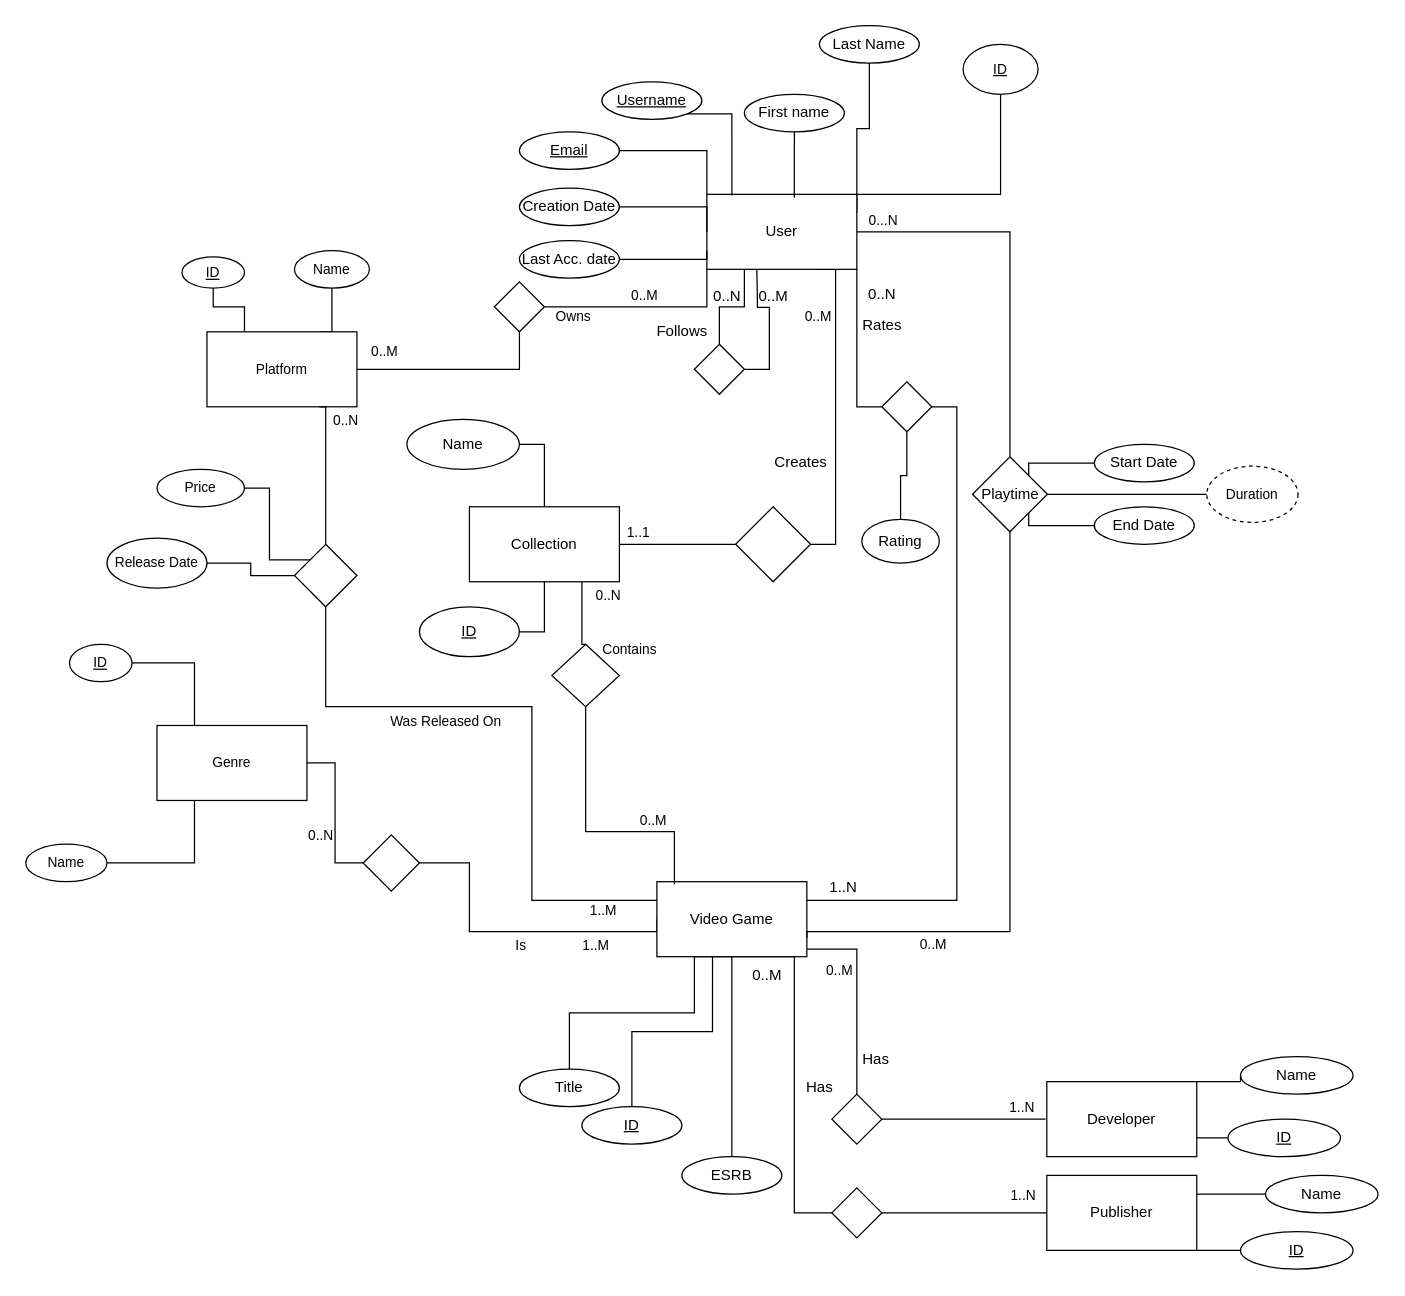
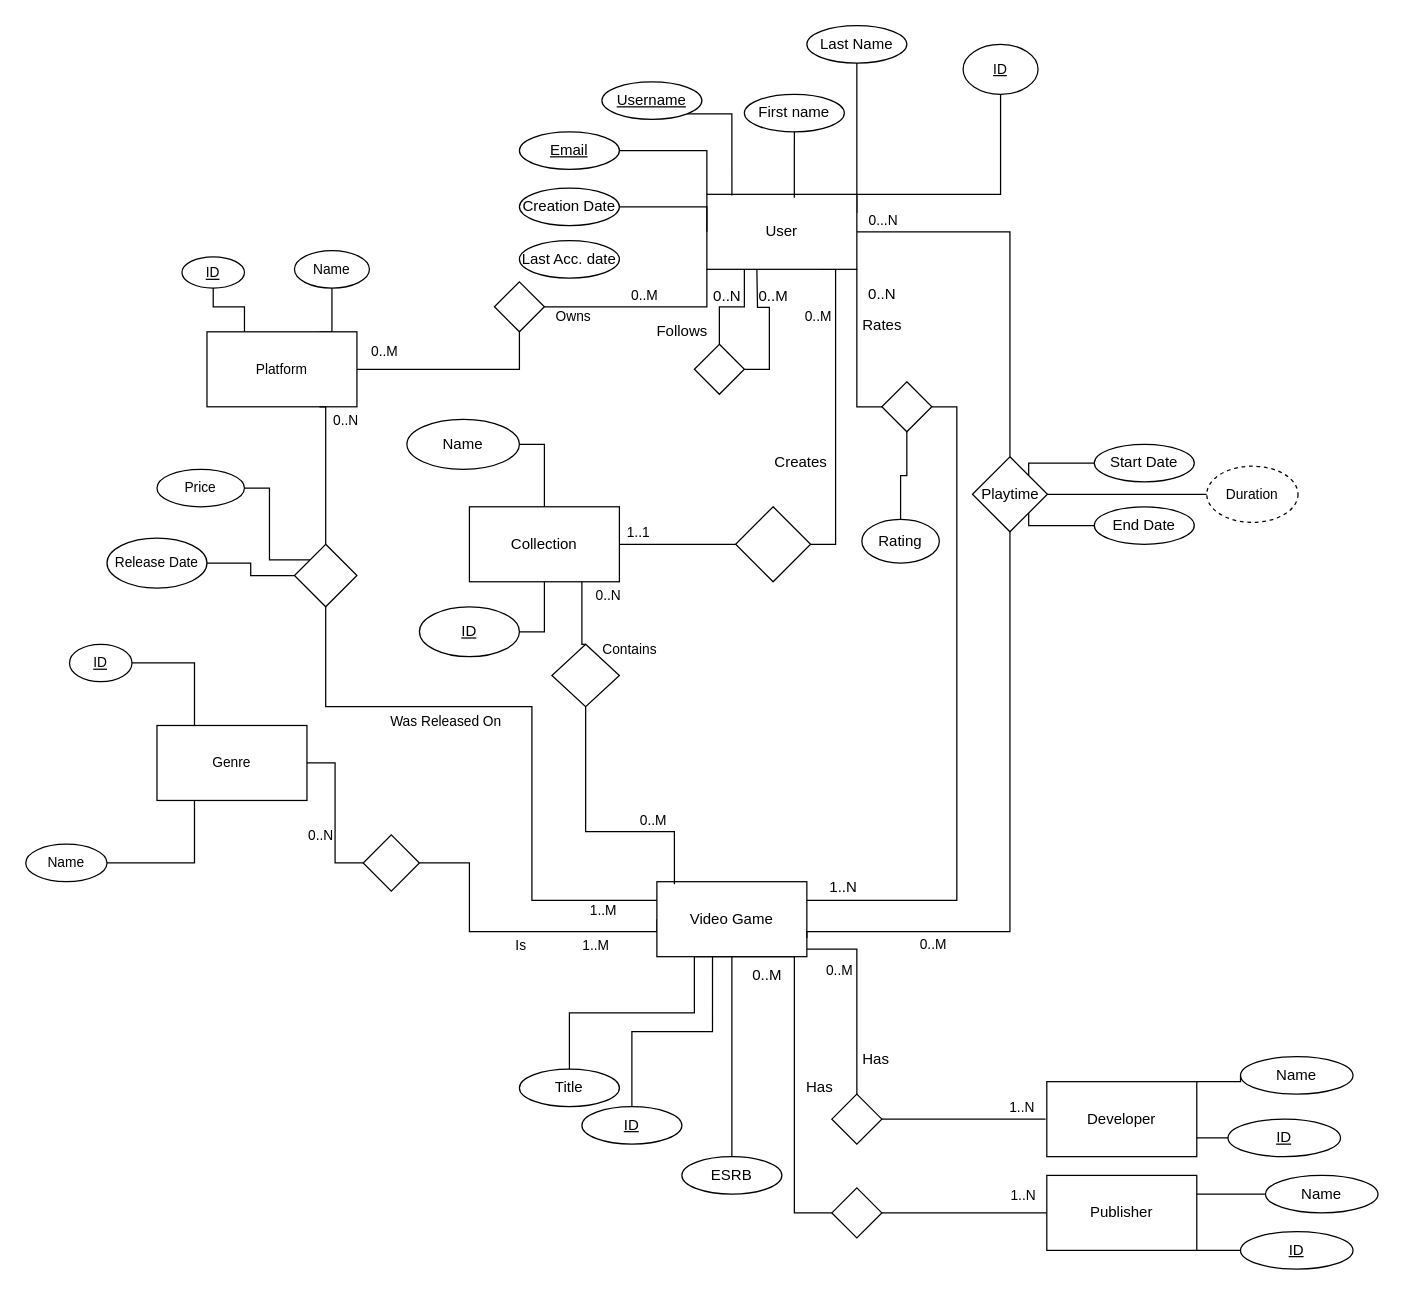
(869, 44) -> (857, 44)
(664, 259) -> none
